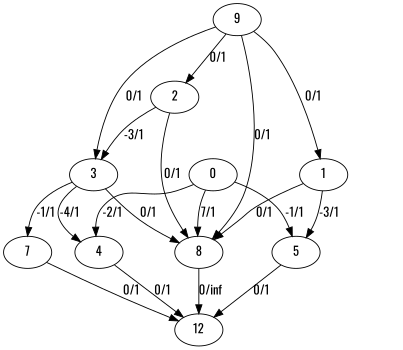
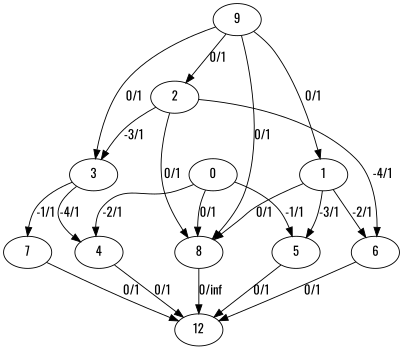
(208, 214) -> (208, 214)
(136, 217) -> none
none -> (375, 252)
